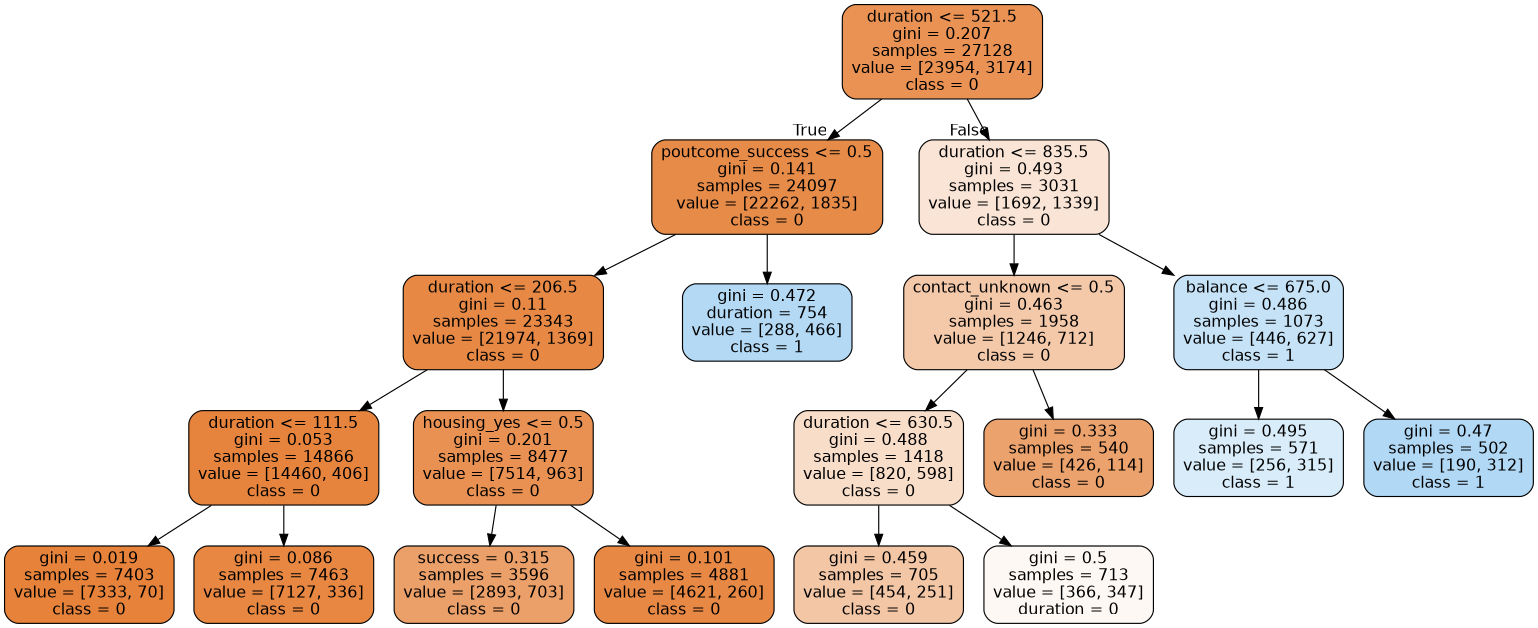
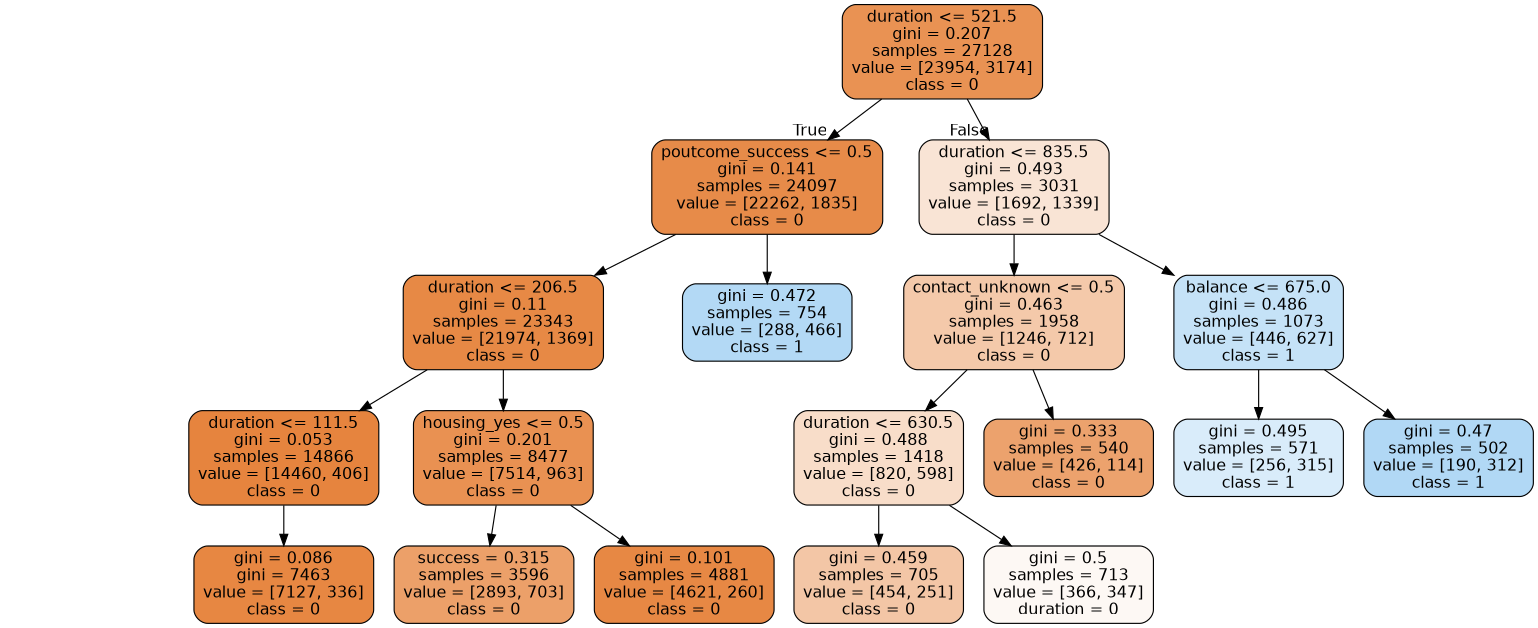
(767, 322) -> (767, 322)
(89, 585) -> none
(284, 585) -> (284, 585)
